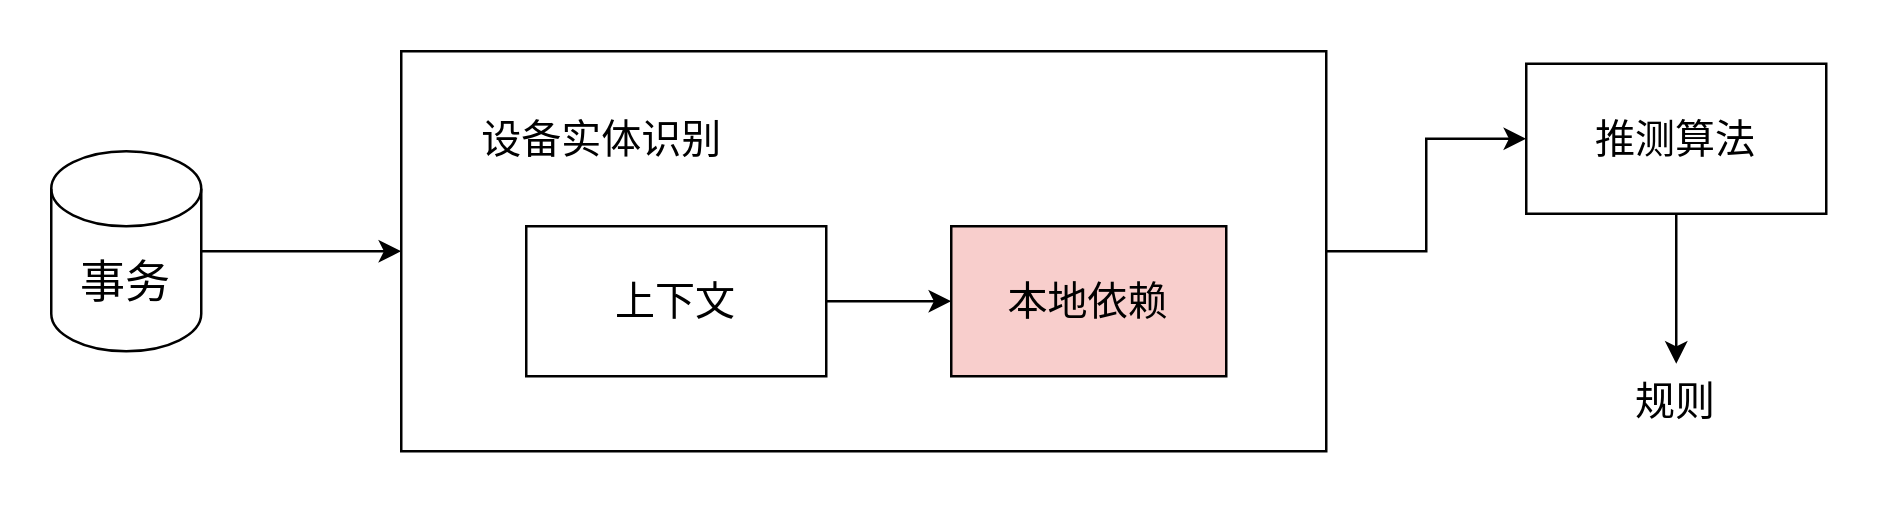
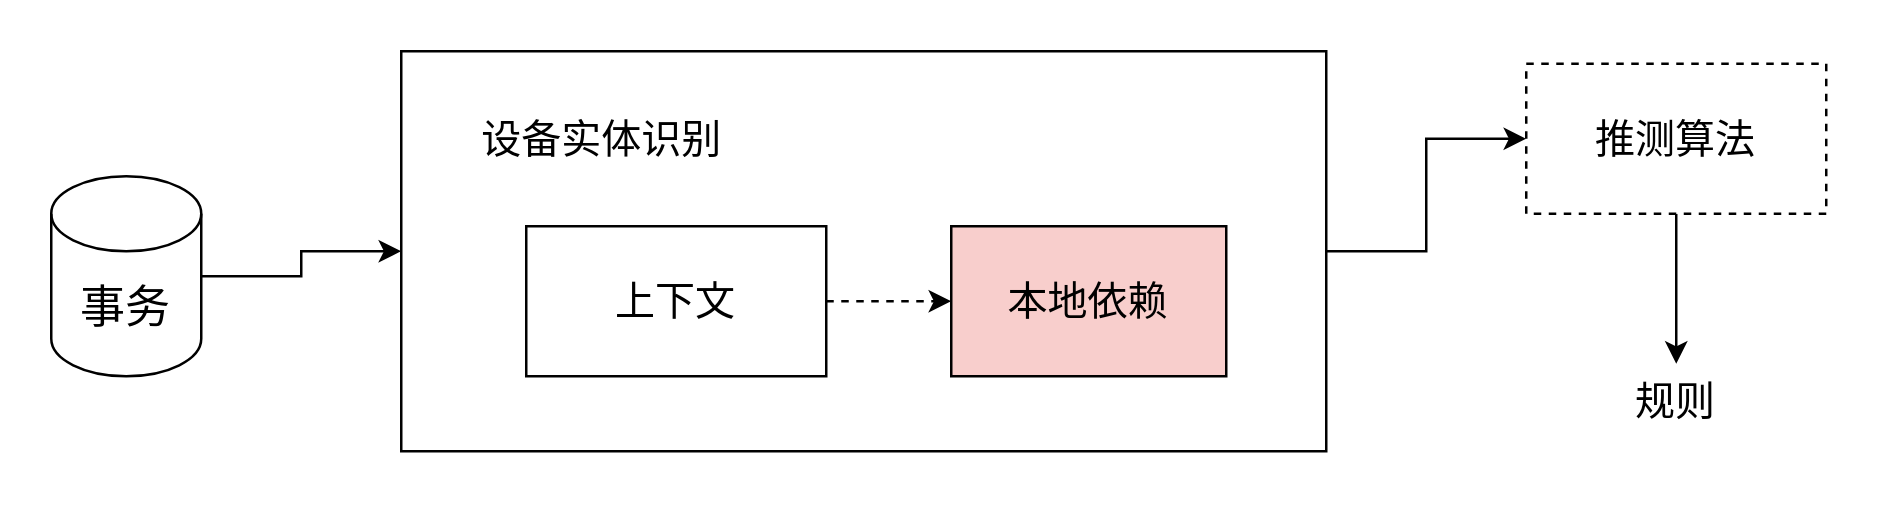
(1676, 139) -> (1676, 139)
(126, 251) -> (126, 276)
(882, 301) -> (882, 301)
